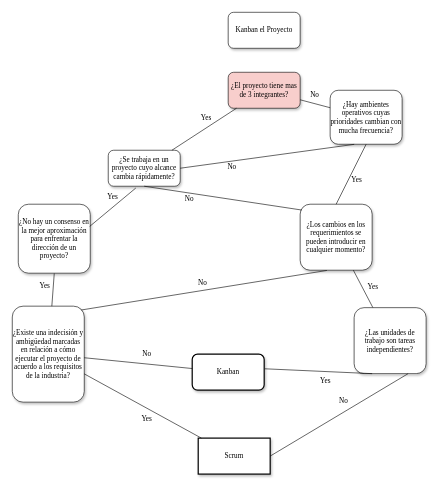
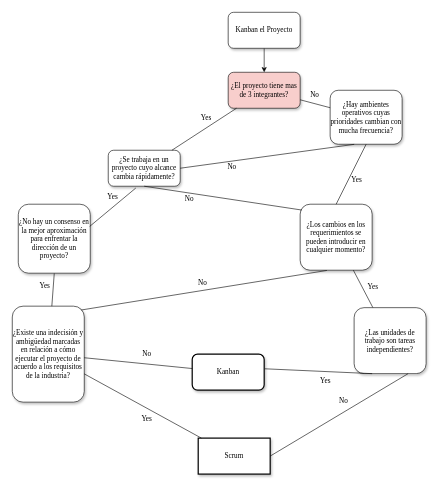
none -> (264, 66)
